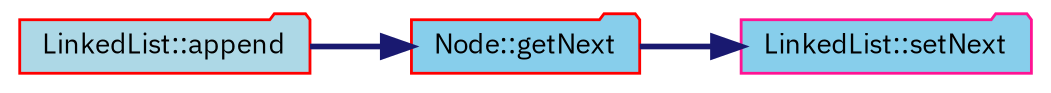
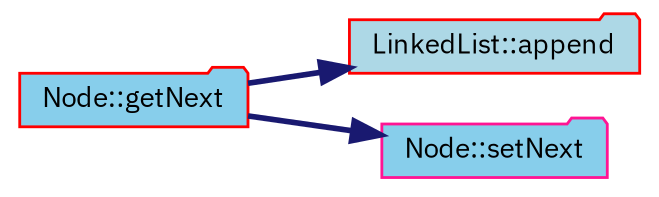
(346, 46) -> (285, 78)
(886, 46) -> (495, 151)
